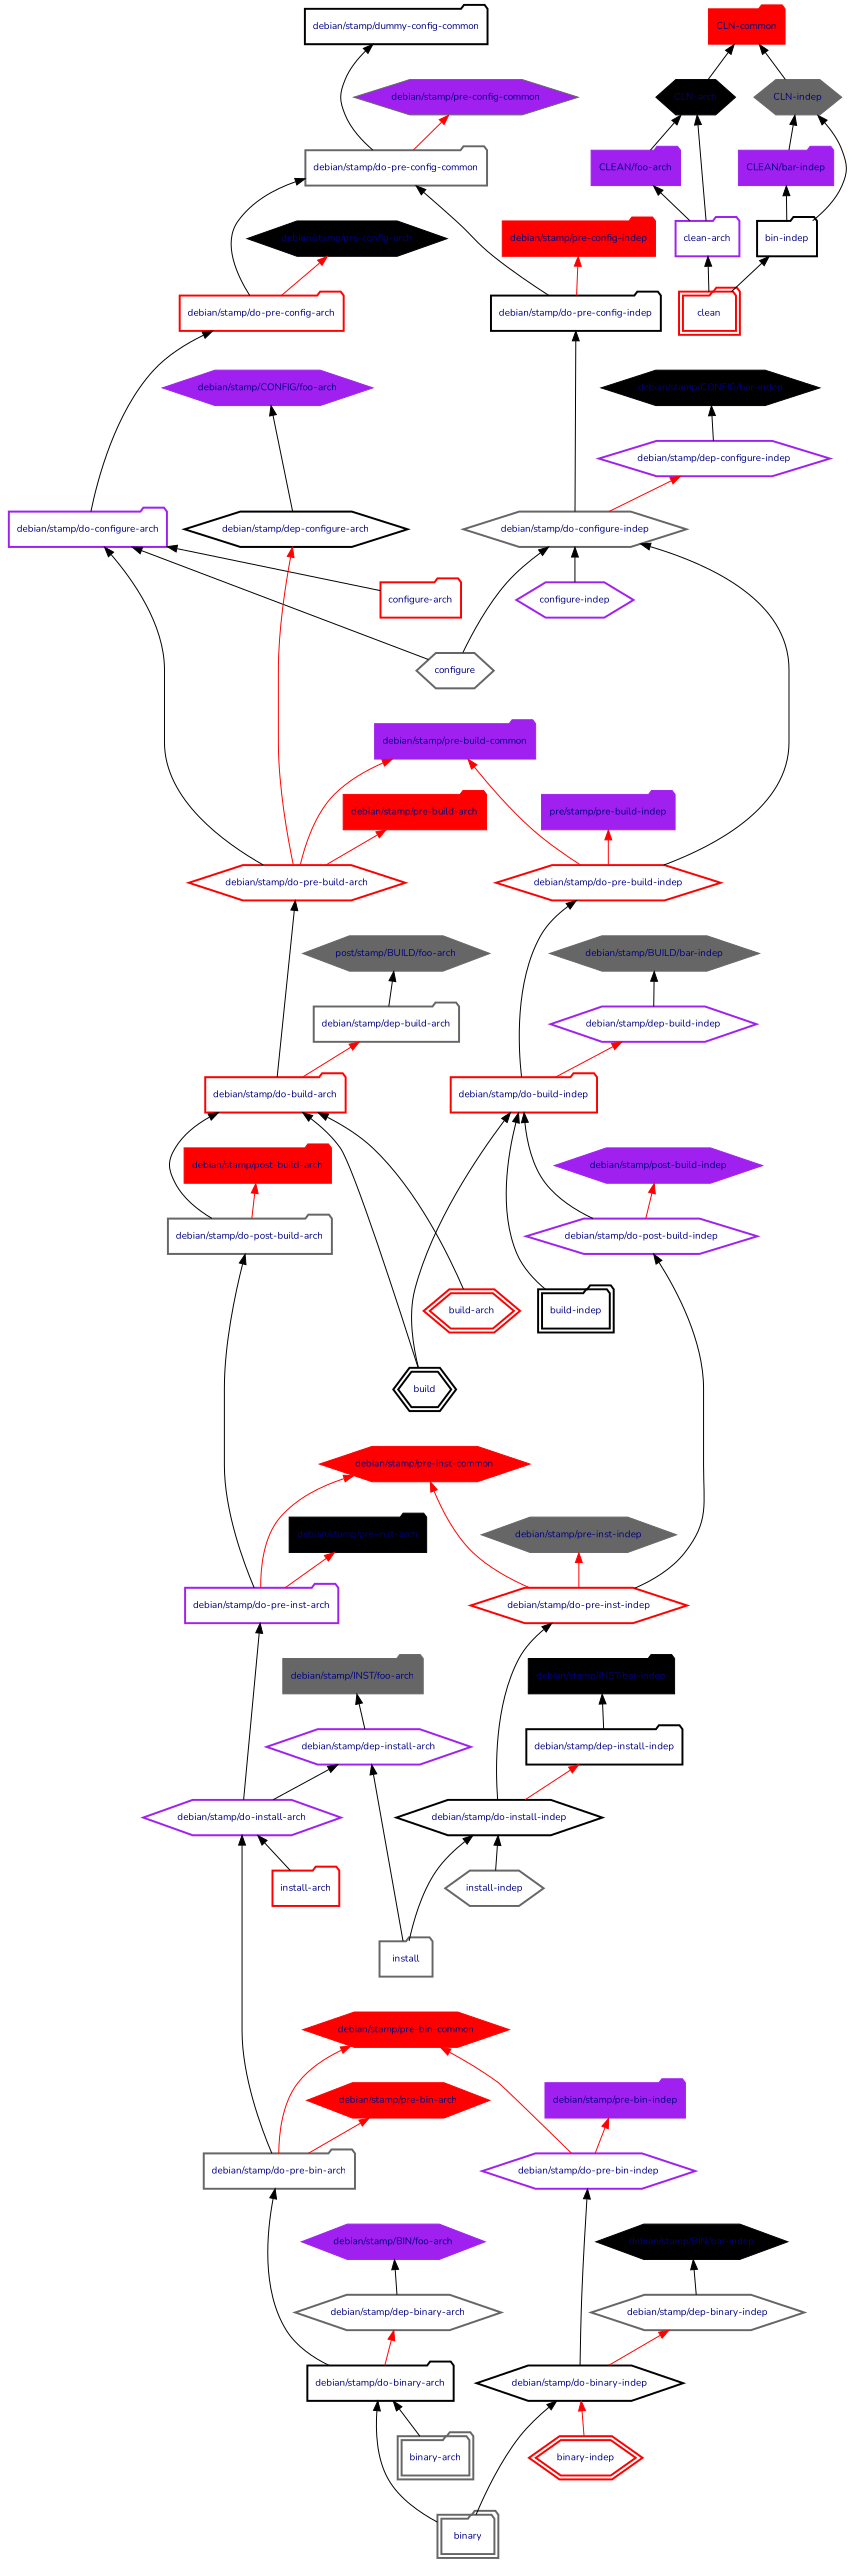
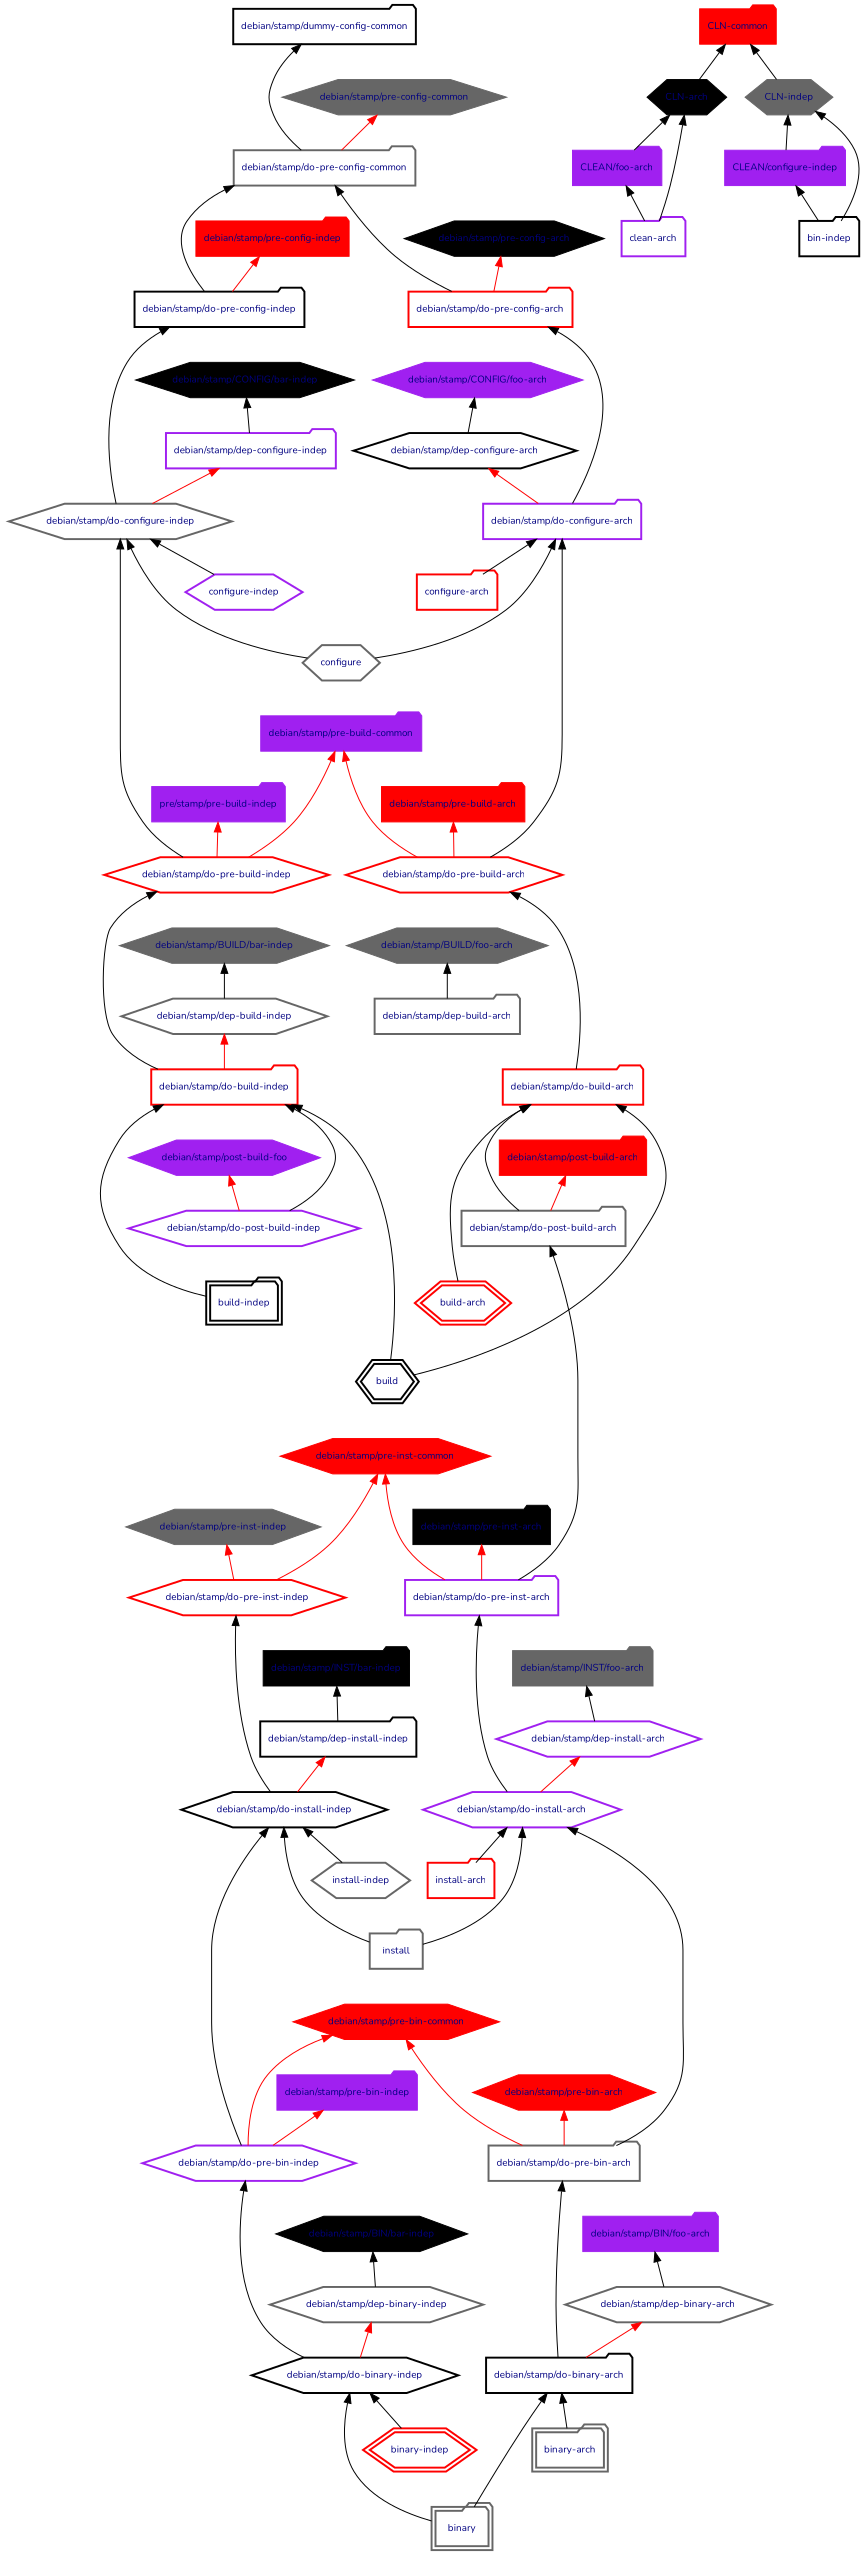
(466, 97) -> (394, 97)
(786, 168) -> (785, 168)
(709, 313) -> none
(714, 459) -> (251, 451)
(278, 711) -> (518, 489)
(396, 953) -> (447, 946)
(653, 1024) -> (224, 1016)
(327, 1062) -> none
(658, 1166) -> (224, 1158)
(704, 1436) -> none
(301, 1785) -> (556, 1778)
(388, 1858) -> (493, 1909)
none -> (212, 1986)
(393, 2242) -> (651, 2234)
(583, 2424) -> (389, 2415)
